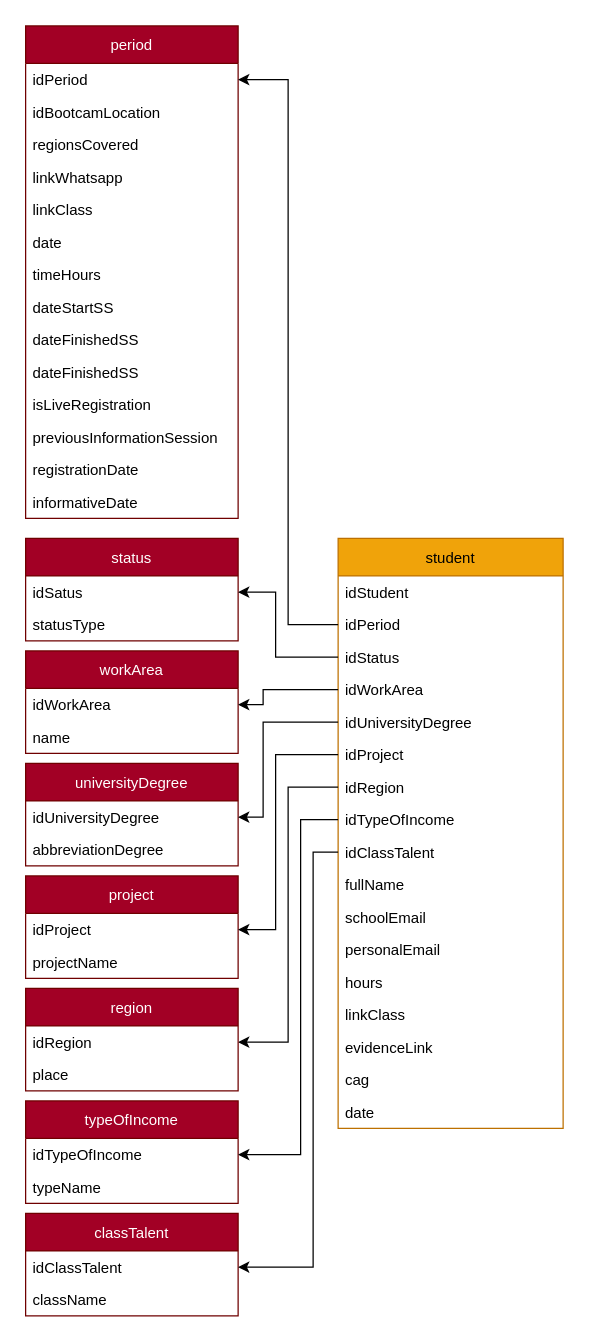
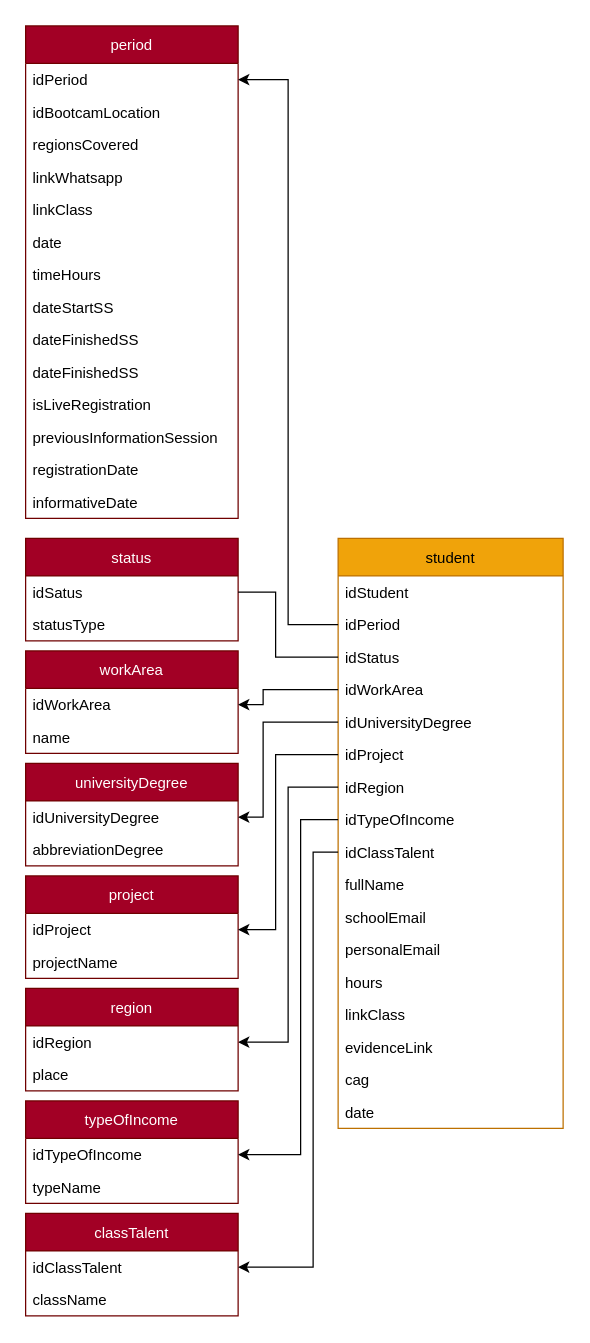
(248, 592) -> (245, 592)
